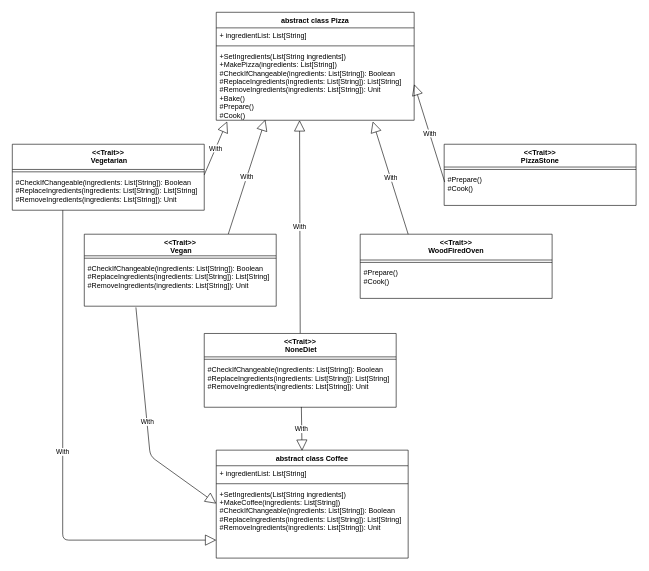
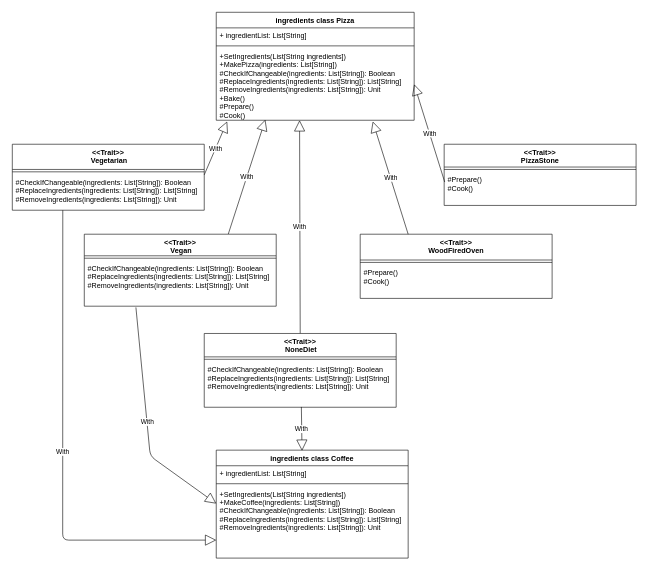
(315, 20) -> (315, 20)
(312, 458) -> (312, 458)
